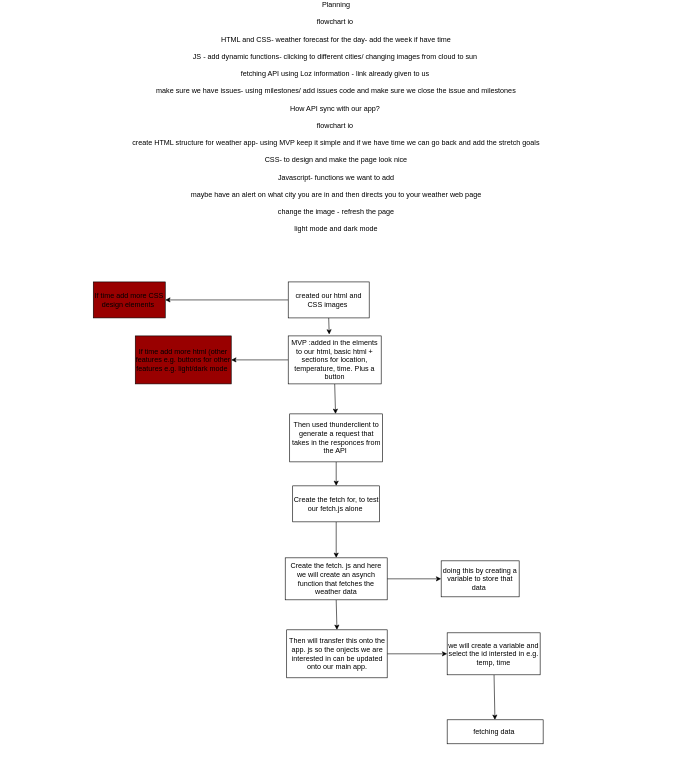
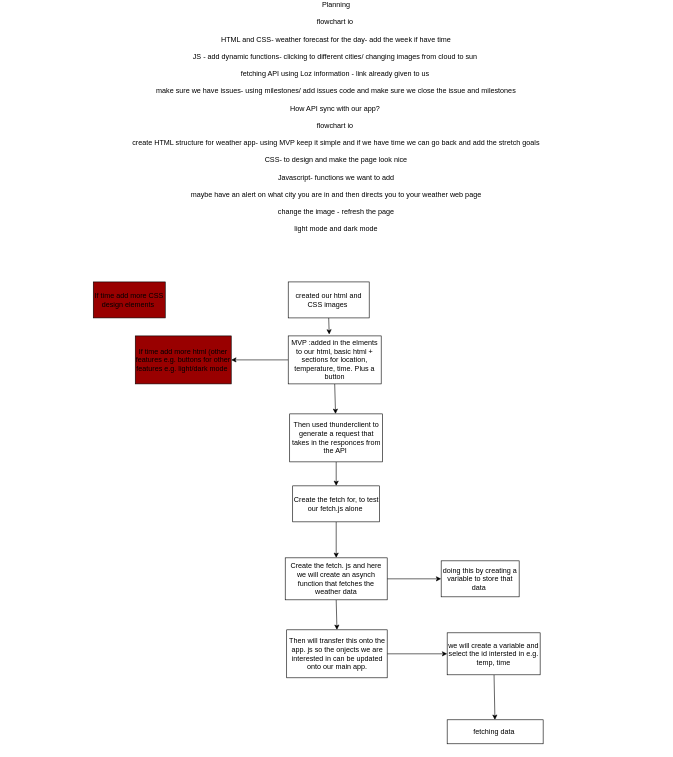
(170, 300) -> none
